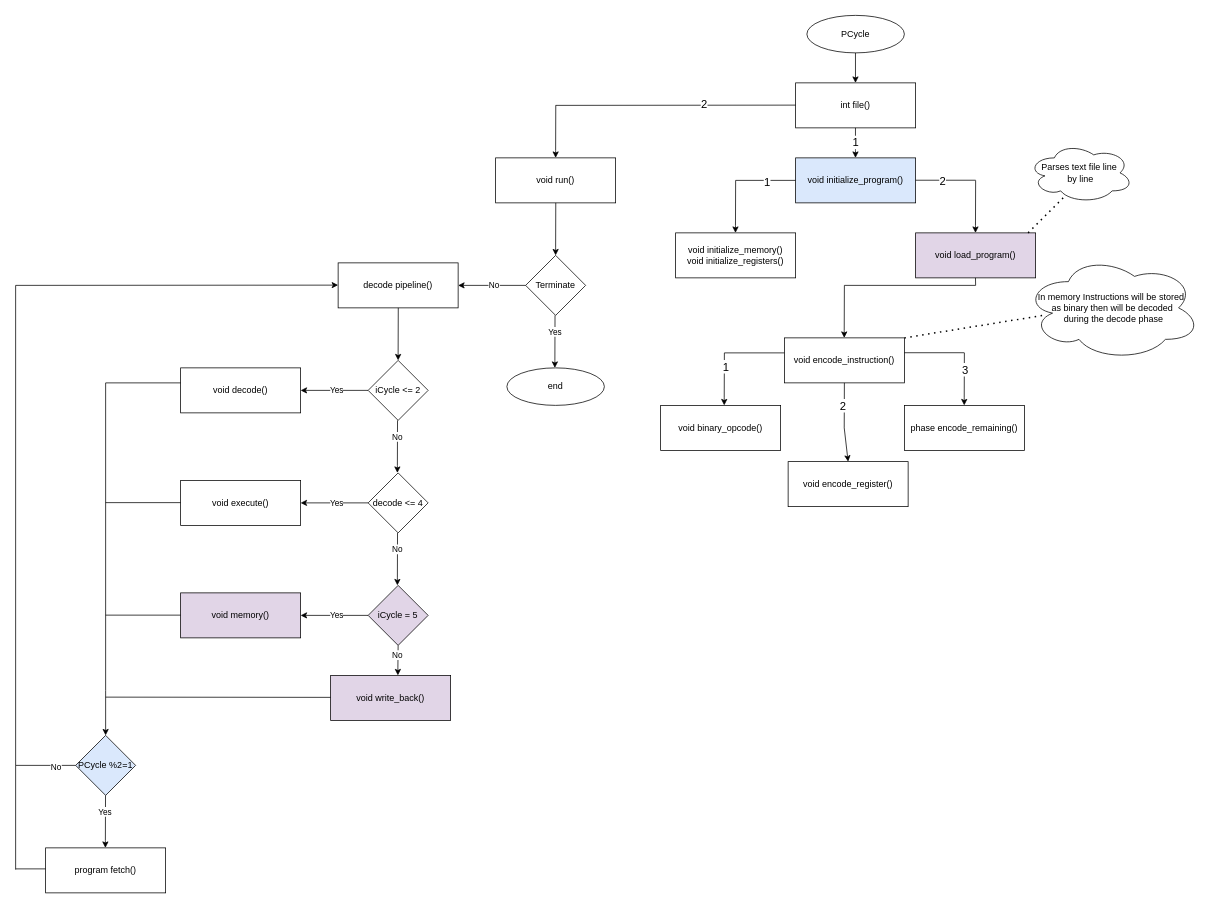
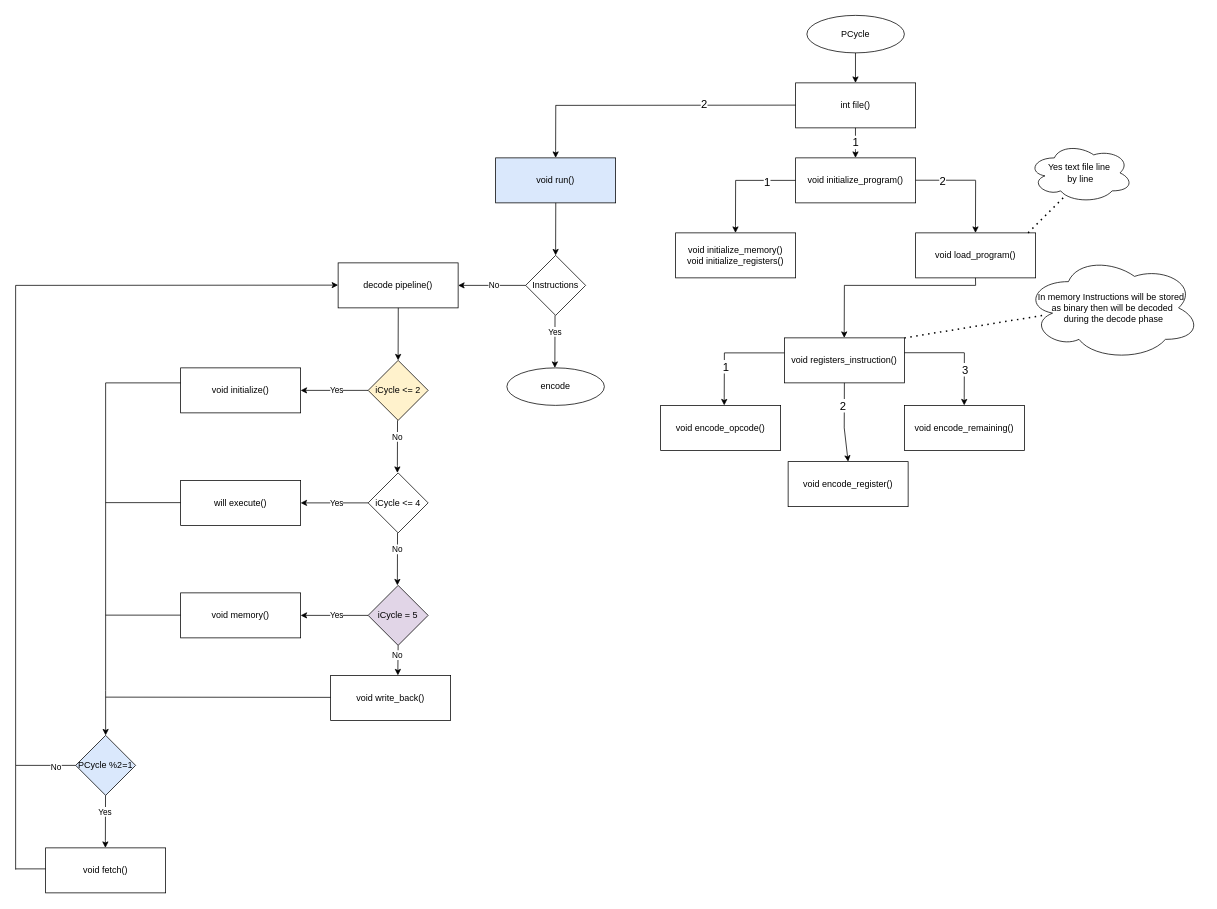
(1080, 173) -> (1080, 173)
(555, 180) -> (555, 180)
(855, 180) -> (855, 180)
(975, 255) -> (975, 255)
(555, 285) -> (555, 285)
(844, 360) -> (844, 360)
(555, 387) -> (555, 387)
(240, 390) -> (240, 390)
(398, 390) -> (398, 390)
(720, 428) -> (720, 428)
(964, 428) -> (964, 428)
(240, 503) -> (240, 503)
(398, 503) -> (398, 503)
(240, 615) -> (240, 615)
(390, 698) -> (390, 698)
(105, 870) -> (105, 870)
